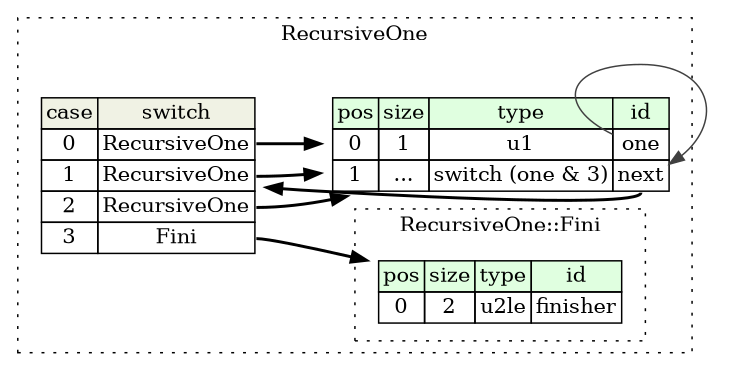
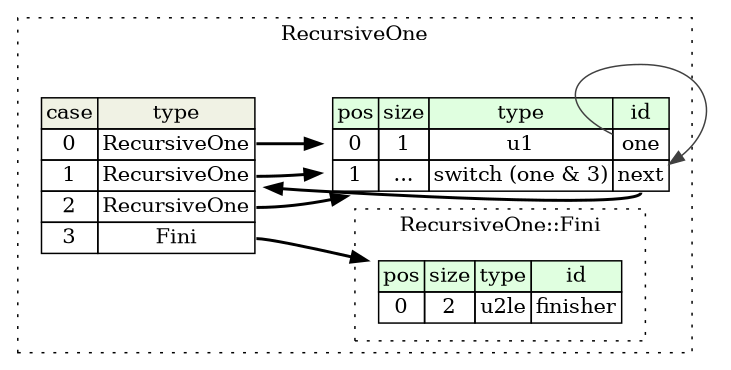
(176, 113) -> (176, 113)
